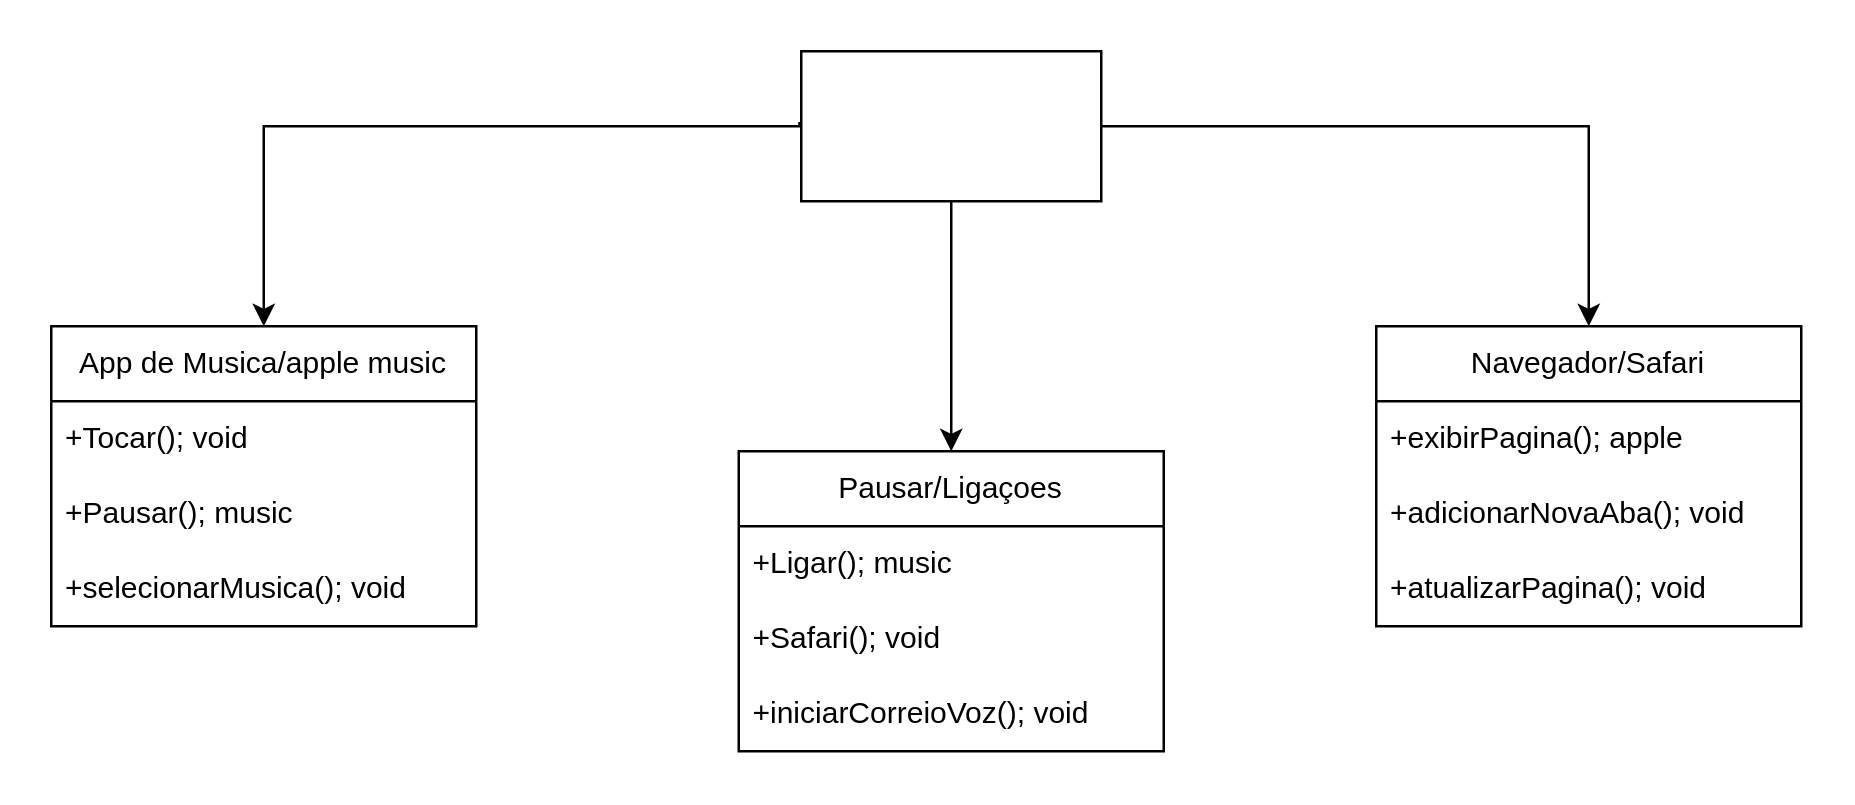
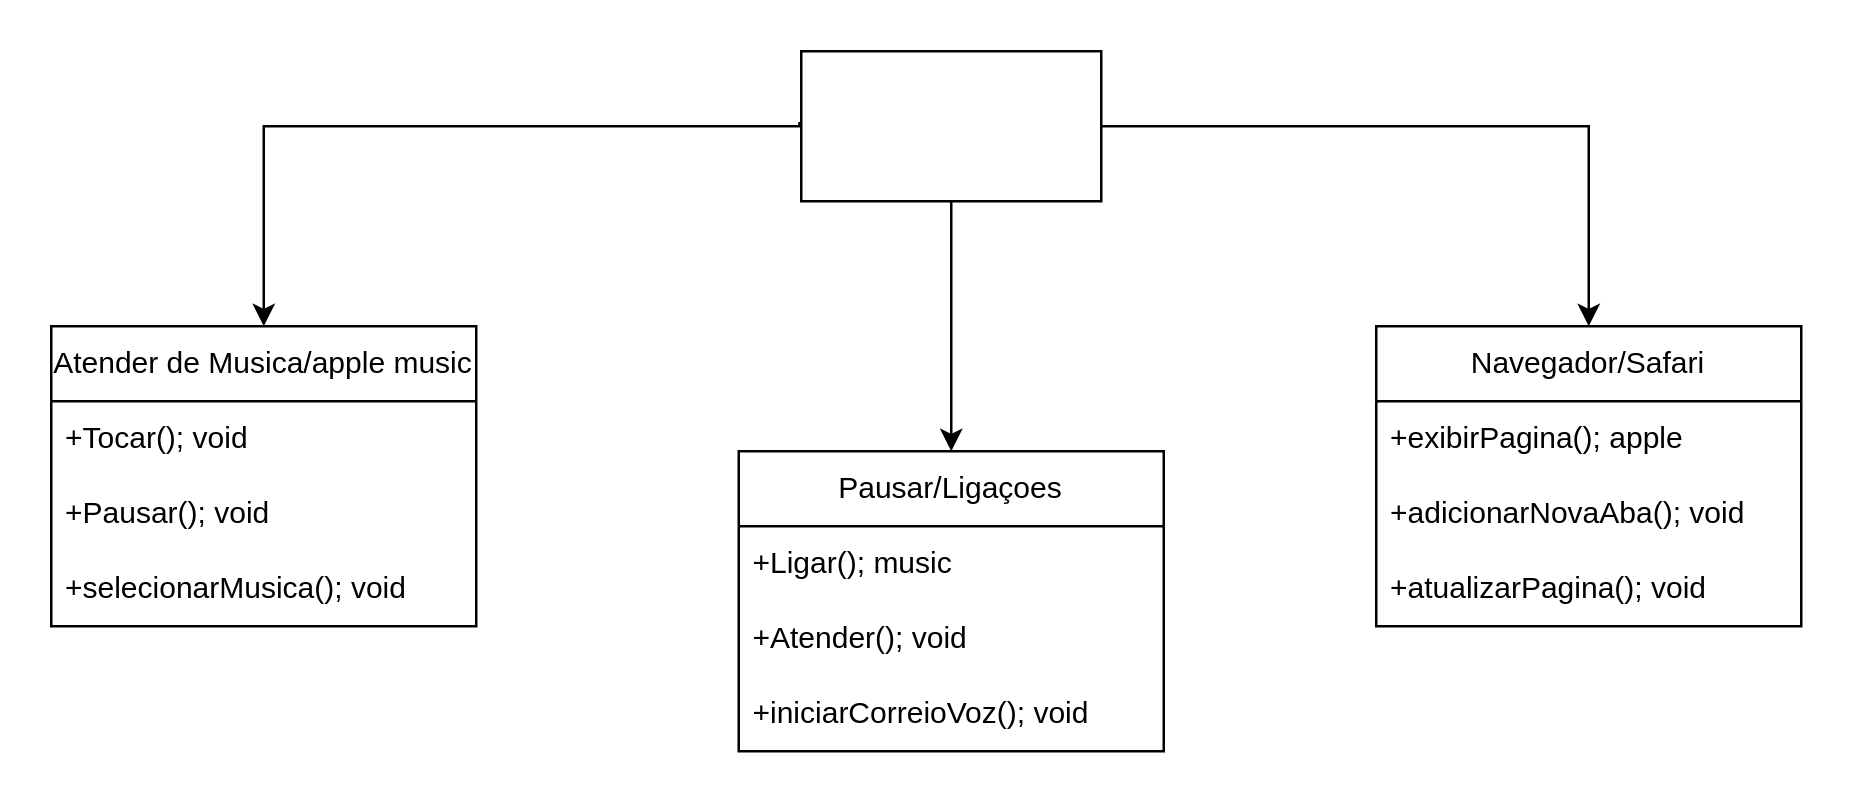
(264, 364) -> (264, 364)
(189, 514) -> (181, 514)
(864, 639) -> (876, 639)
